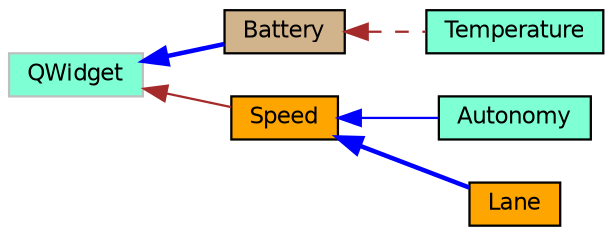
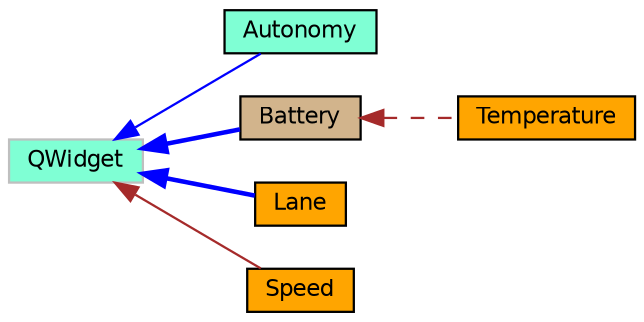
(515, 32) -> (547, 118)
(400, 118) -> (198, 90)
(414, 167) -> (210, 187)
